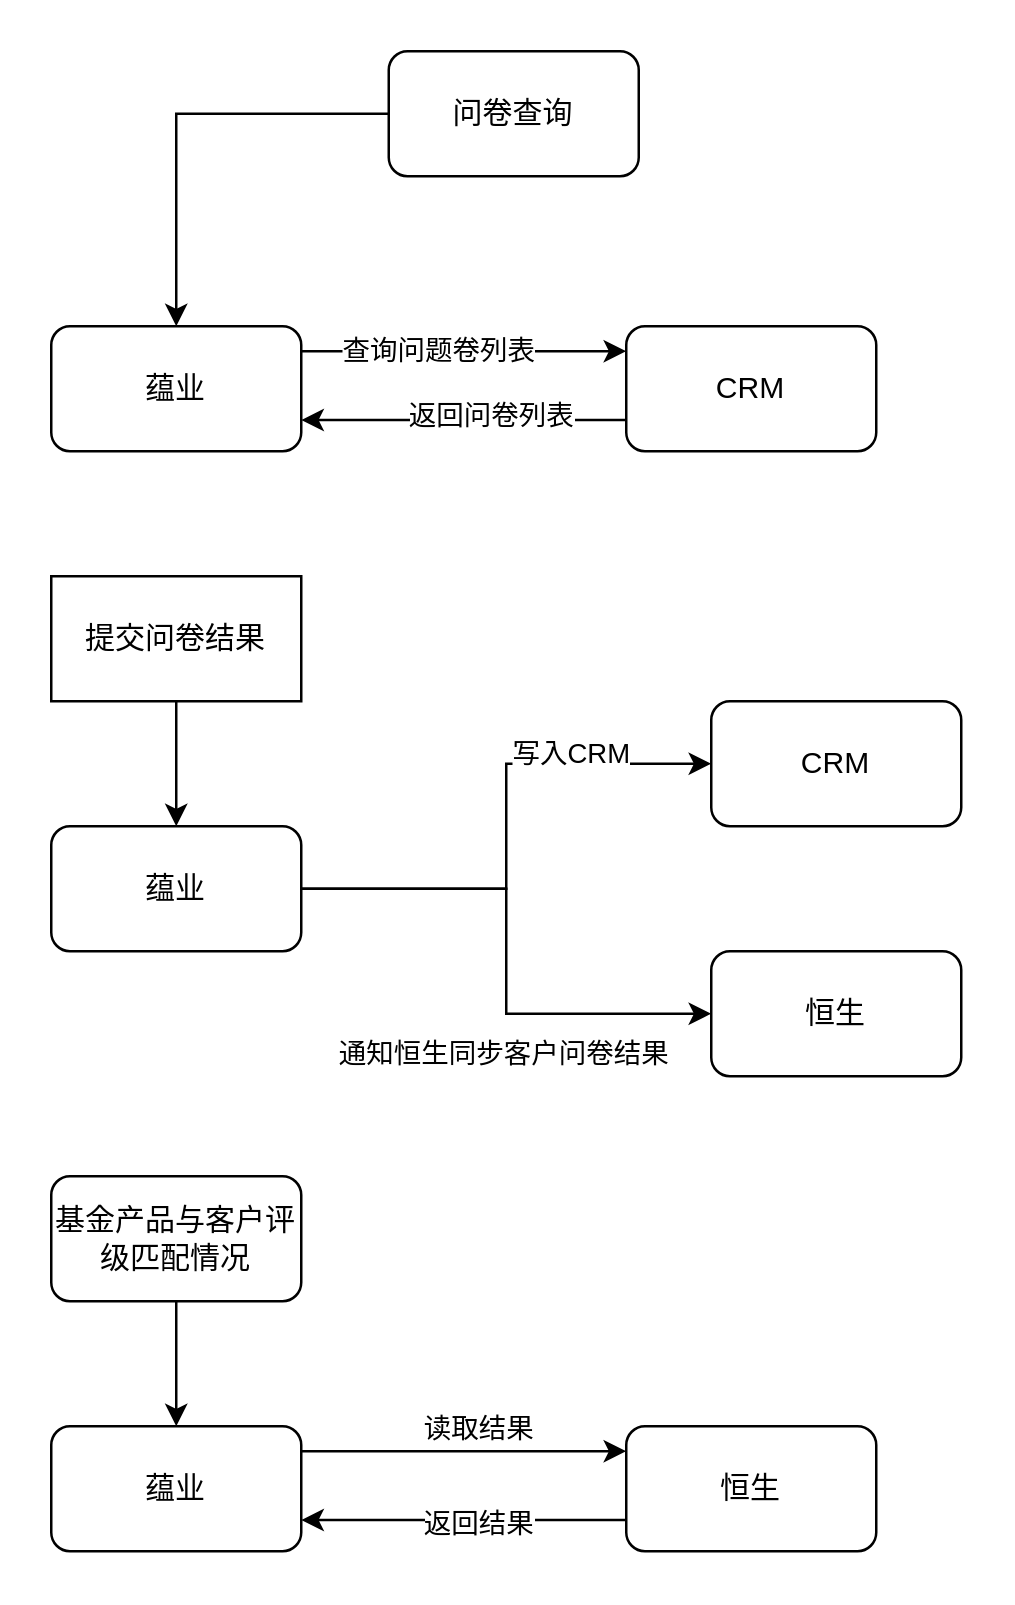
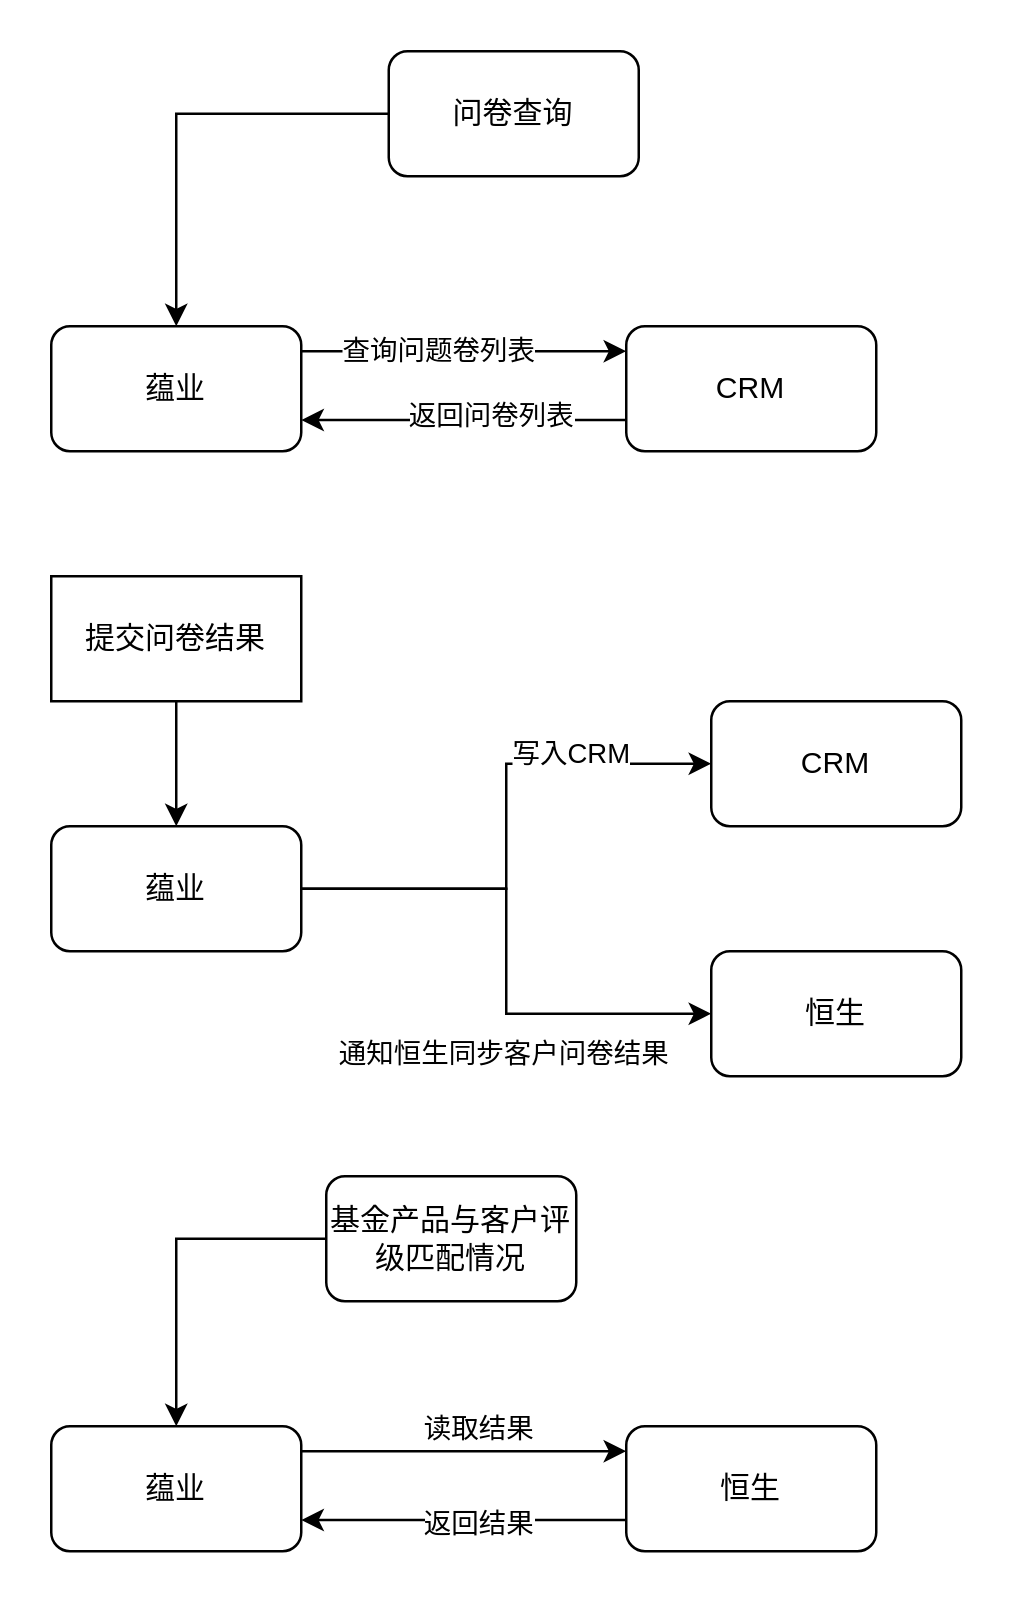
(176, 1239) -> (451, 1239)
